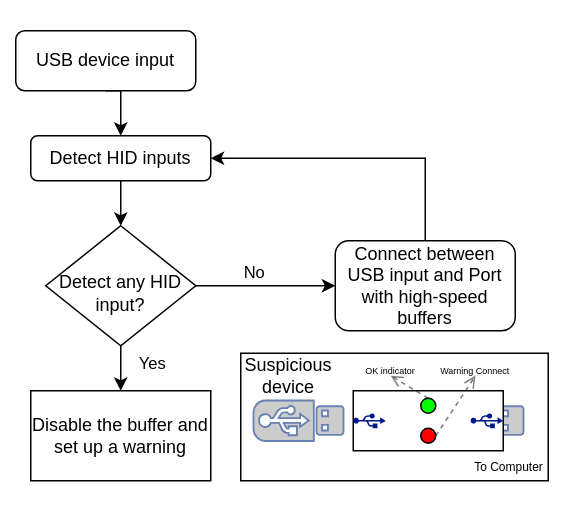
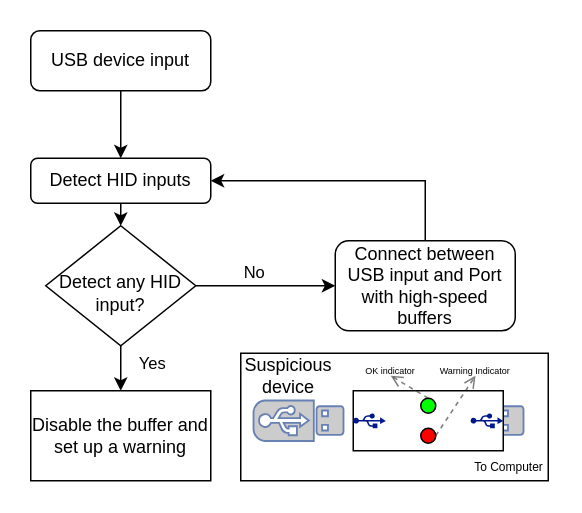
(106, 61) -> (121, 61)
(121, 158) -> (121, 181)
(476, 368) -> (476, 368)
